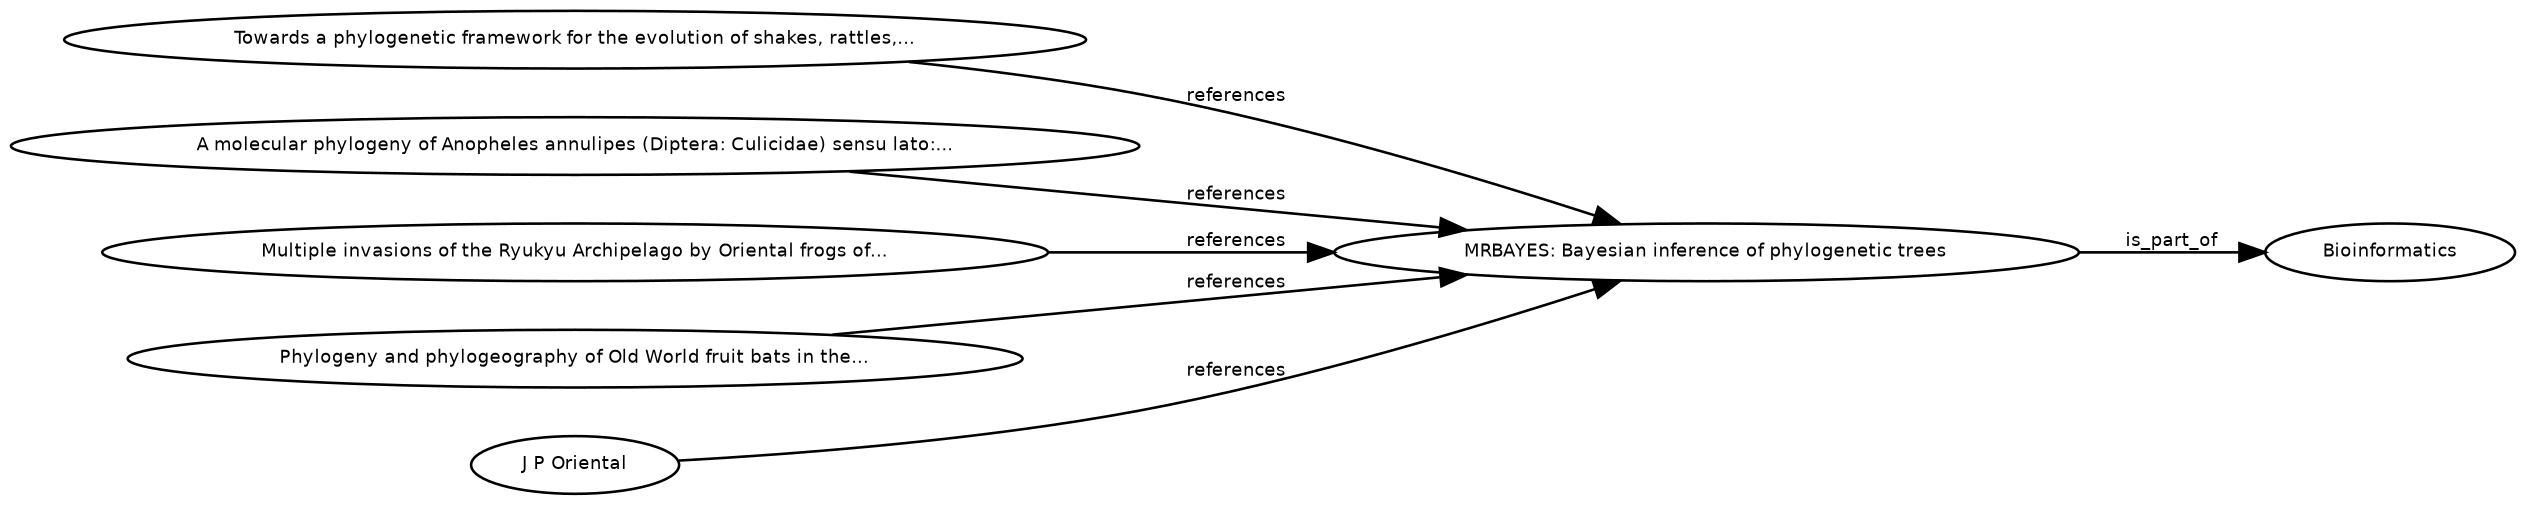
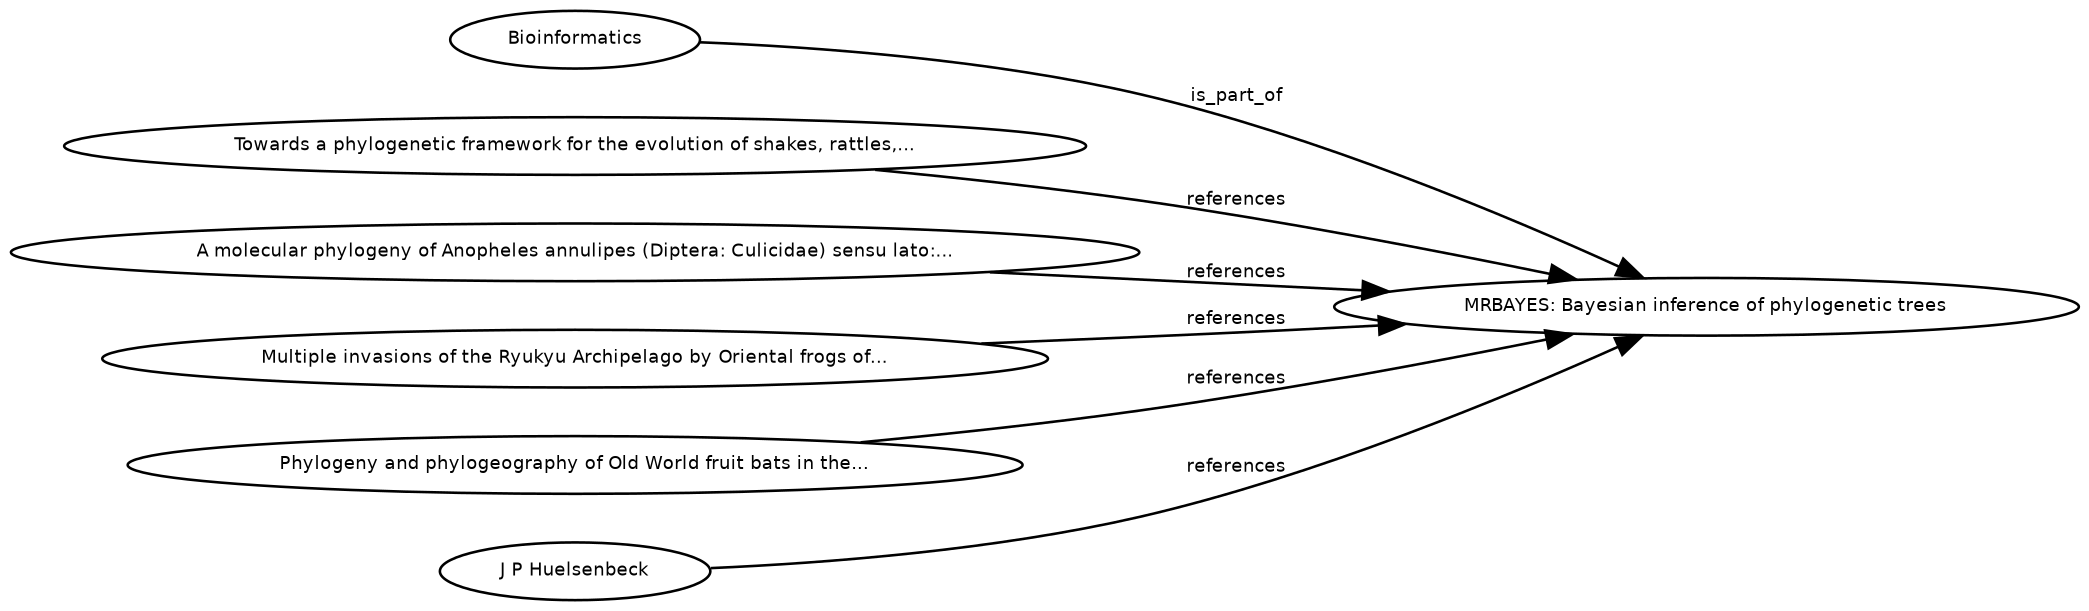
(2159, 252) -> (1172, 102)
(575, 465) -> (575, 571)
